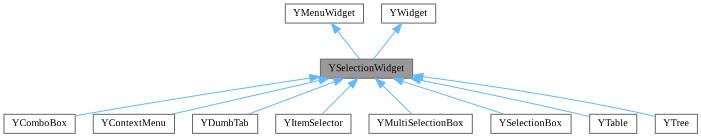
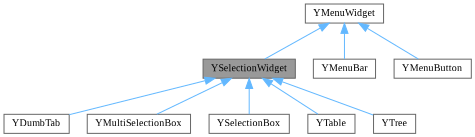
(409, 14) -> none
none -> (344, 69)
none -> (433, 69)
(40, 124) -> none
(134, 124) -> none
(313, 124) -> none
